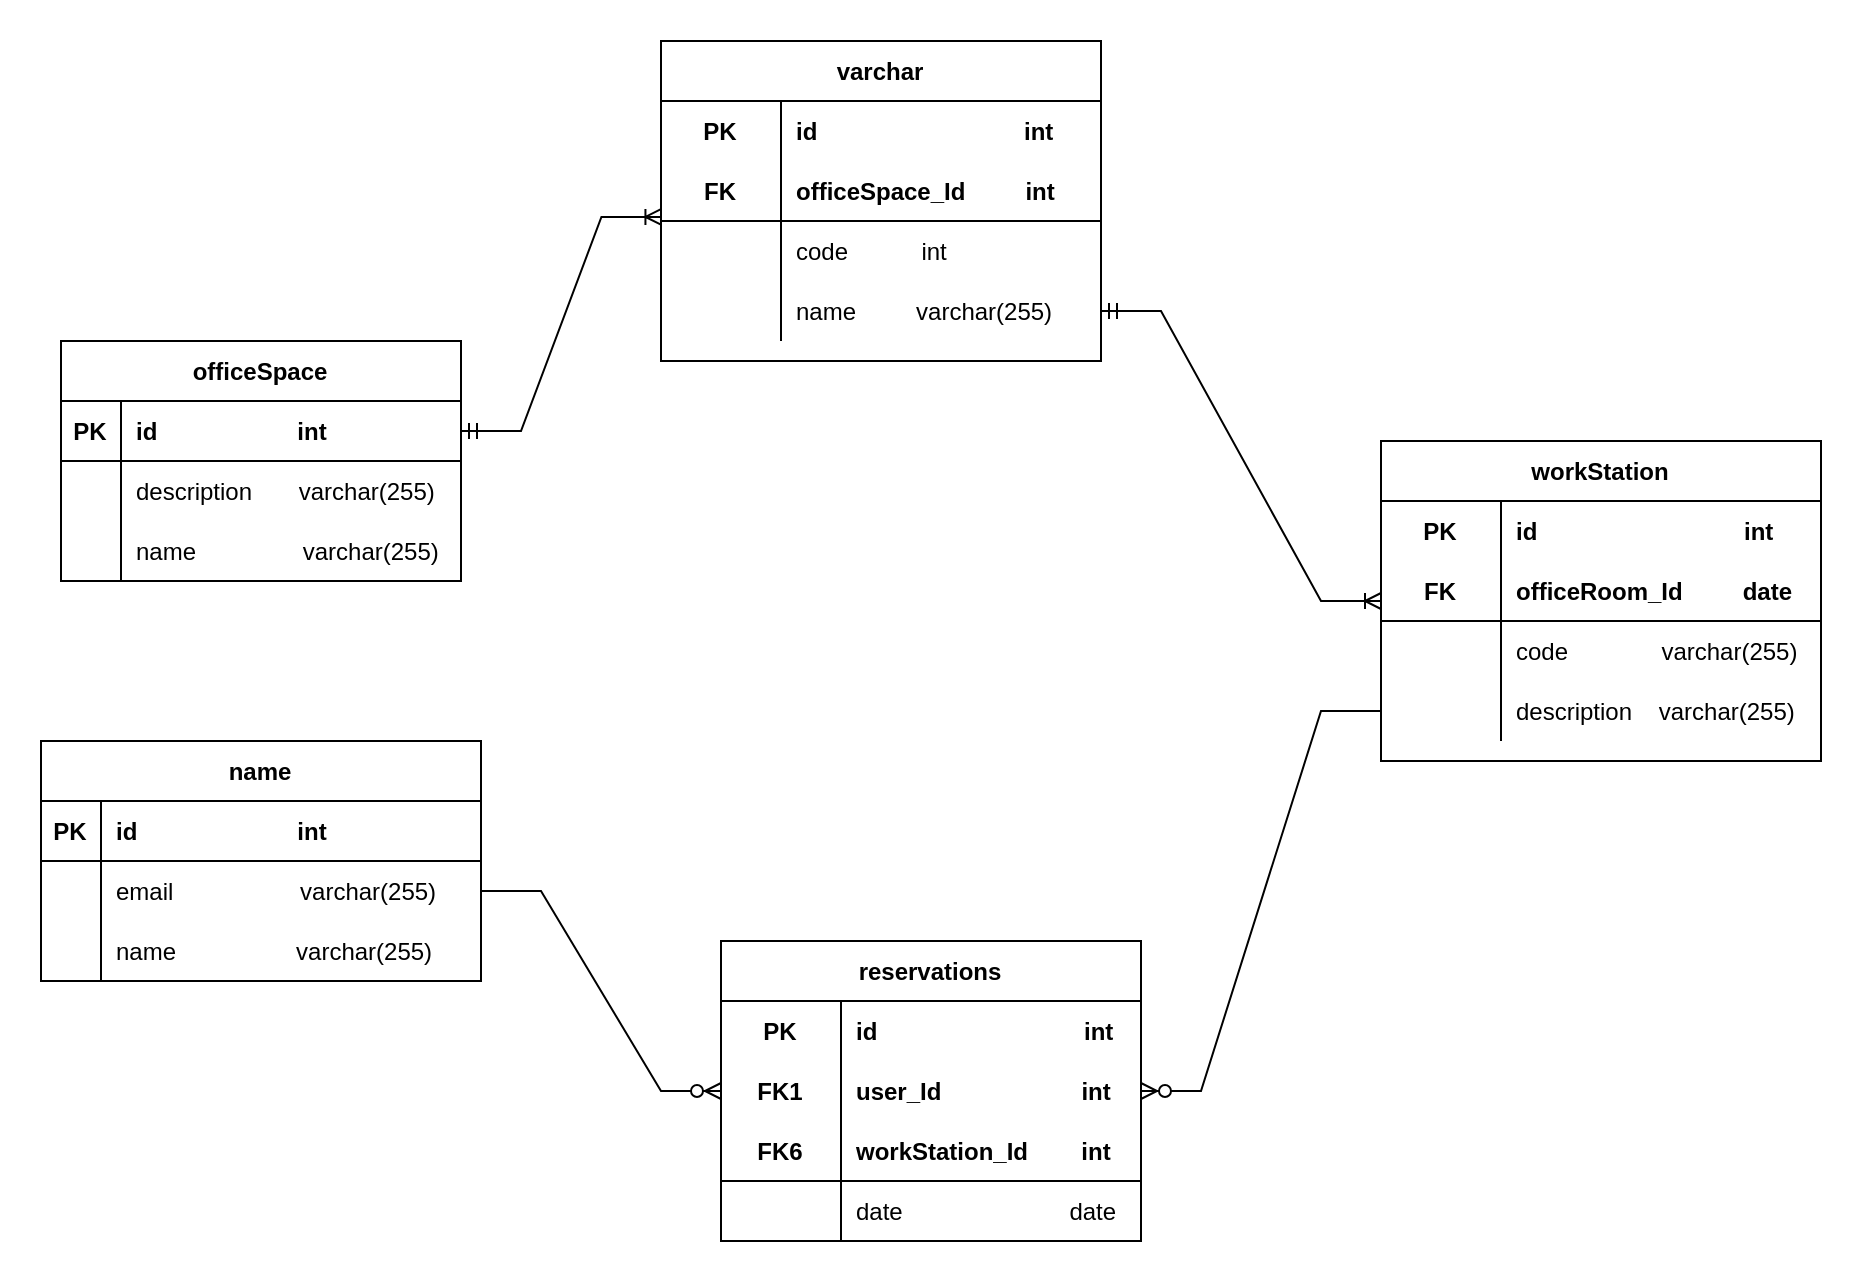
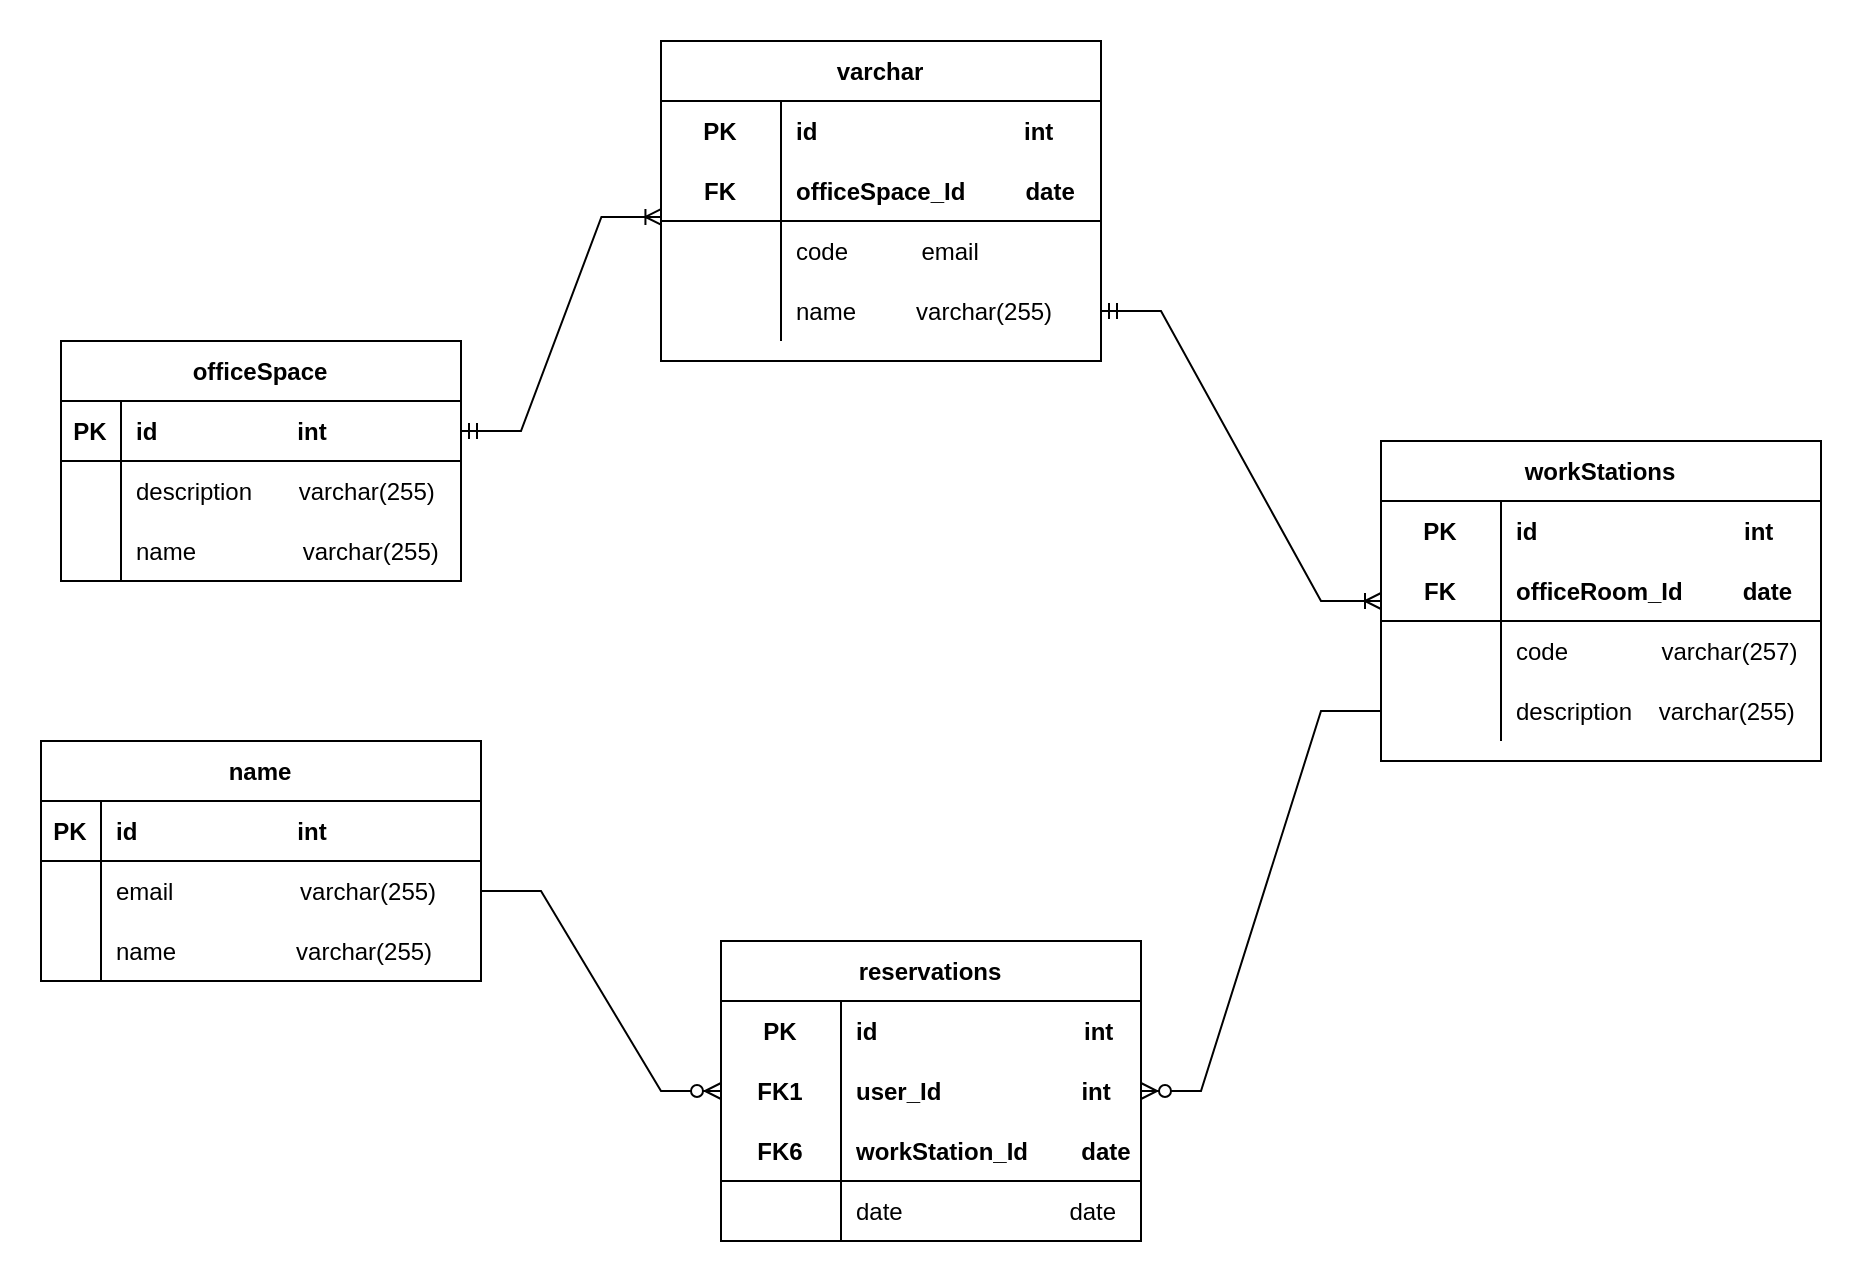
(961, 192) -> (971, 192)
(898, 252) -> (909, 252)
(1600, 472) -> (1600, 472)
(1696, 652) -> (1696, 652)
(1005, 1152) -> (1015, 1152)
